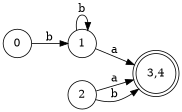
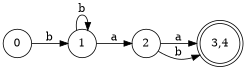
(111, 55) -> (110, 43)
